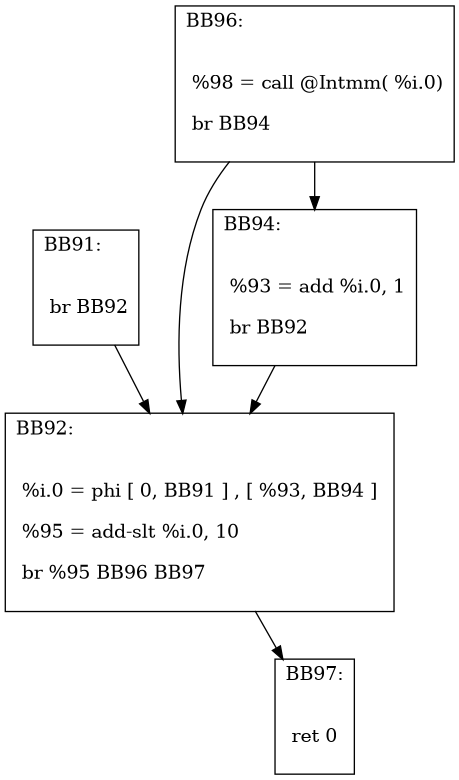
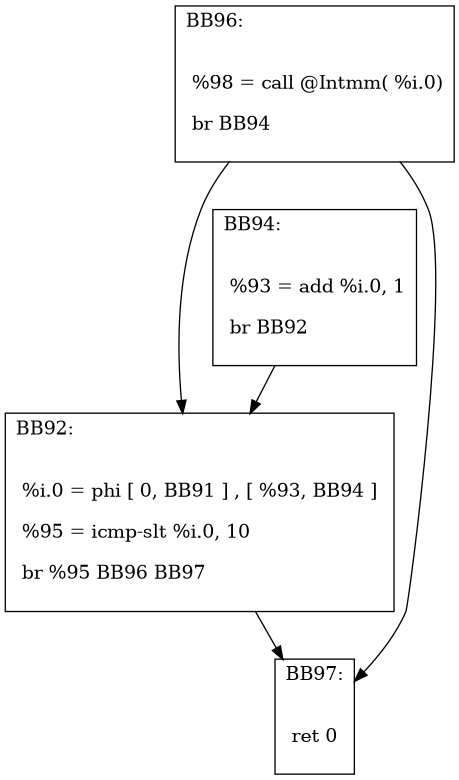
(315, 179) -> (428, 420)
(86, 288) -> none
(128, 532) -> (134, 532)
